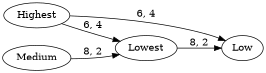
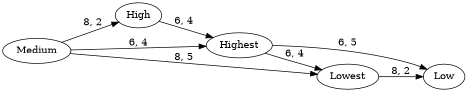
(146, 14) -> (348, 43)
none -> (138, 15)
none -> (135, 48)
(93, 52) -> (184, 58)
